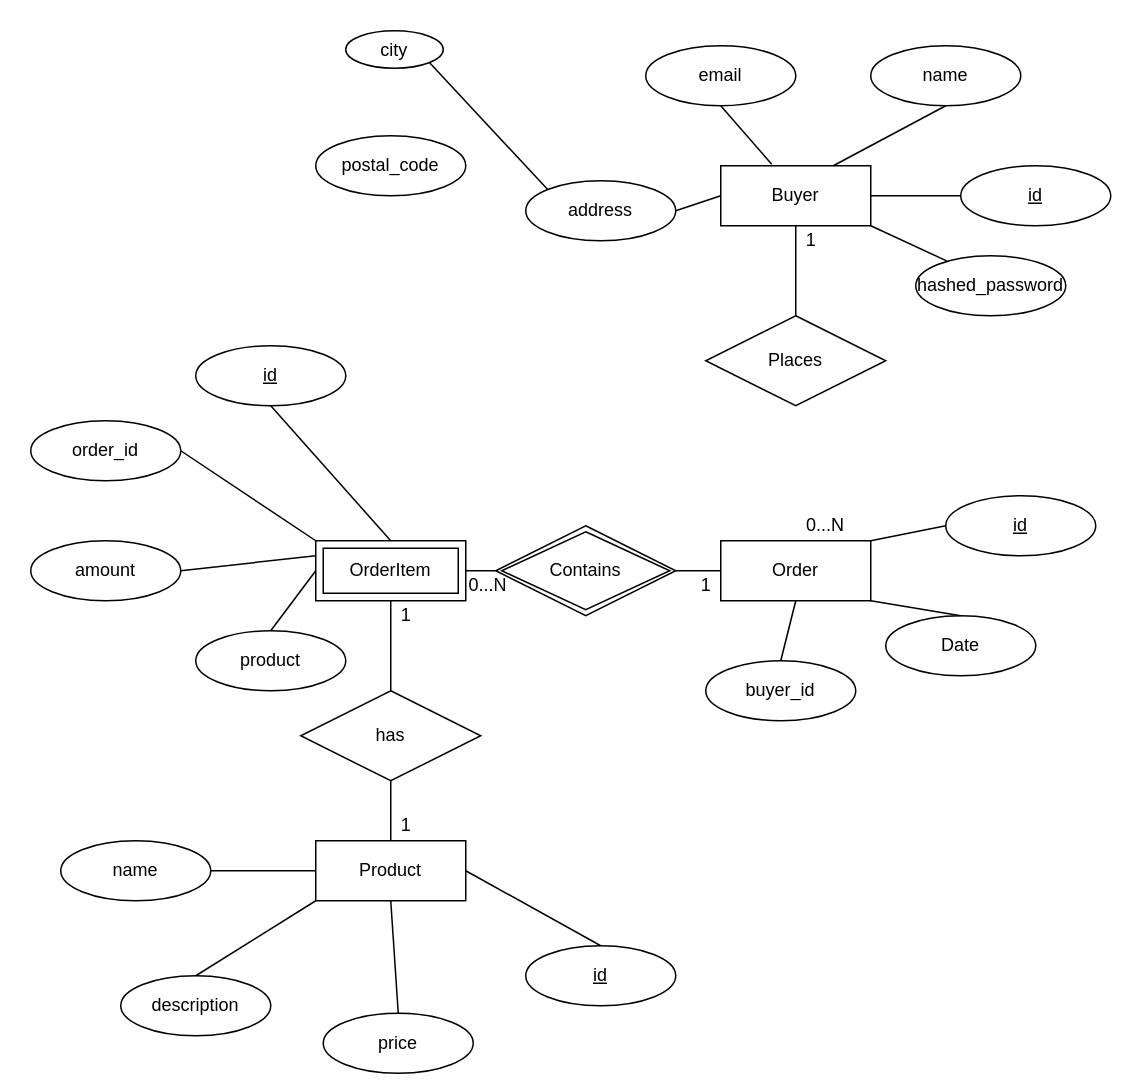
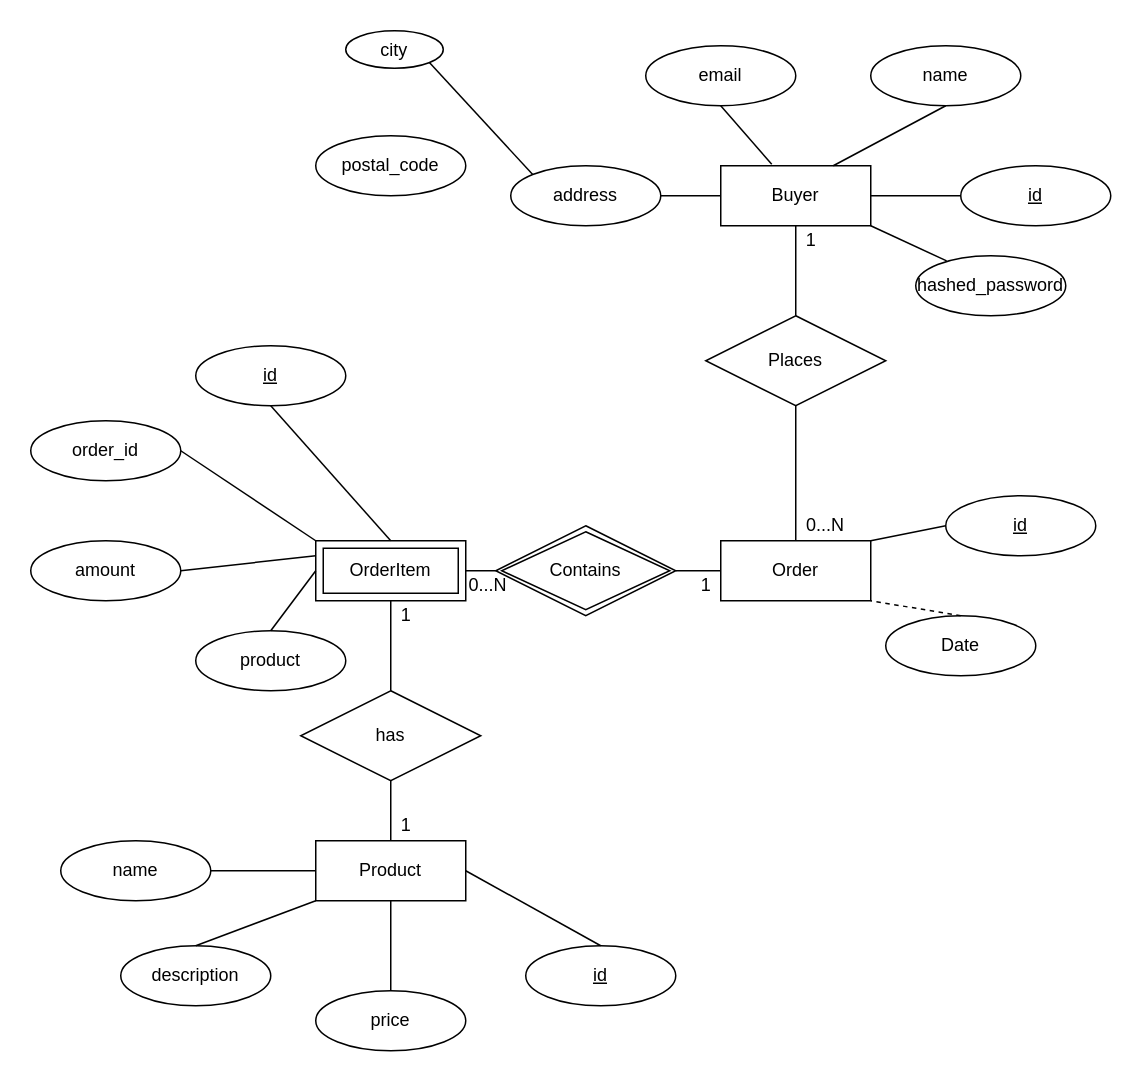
(601, 211) -> (586, 196)
none -> (796, 474)
(914, 608) -> (914, 608)
(788, 631) -> none
(781, 691) -> none
(196, 1006) -> (196, 976)
(398, 1043) -> (391, 1021)
